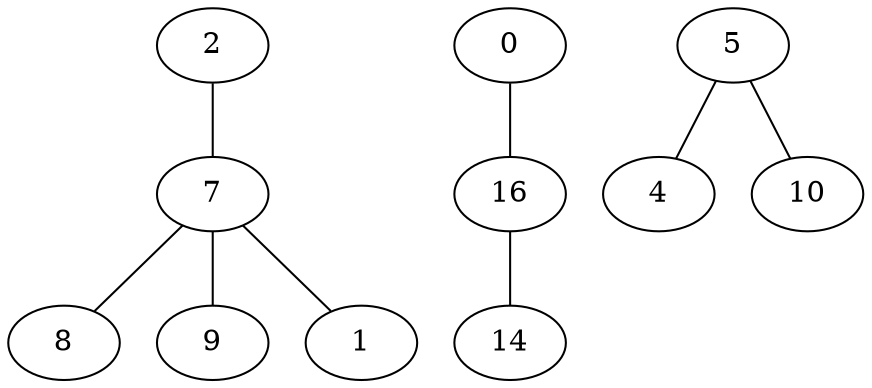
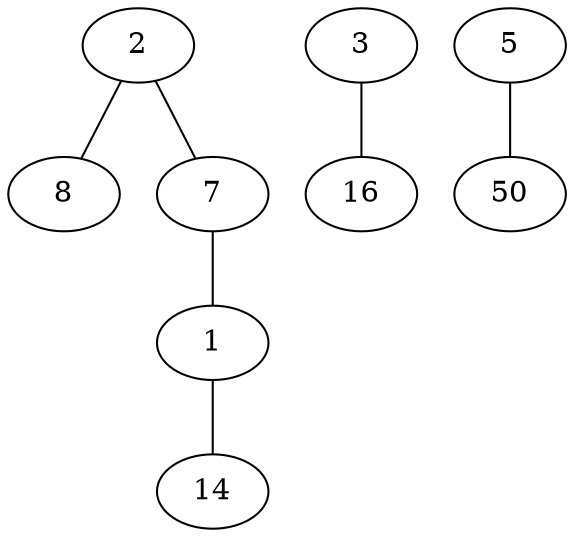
(510, 45) -> (361, 45)
(659, 194) -> none
(808, 194) -> (510, 194)
(139, 268) -> (101, 120)
(510, 269) -> (213, 417)
(213, 343) -> none
